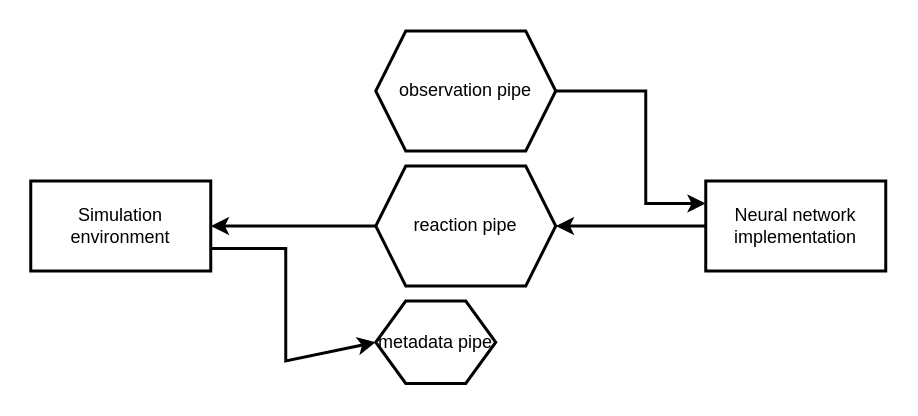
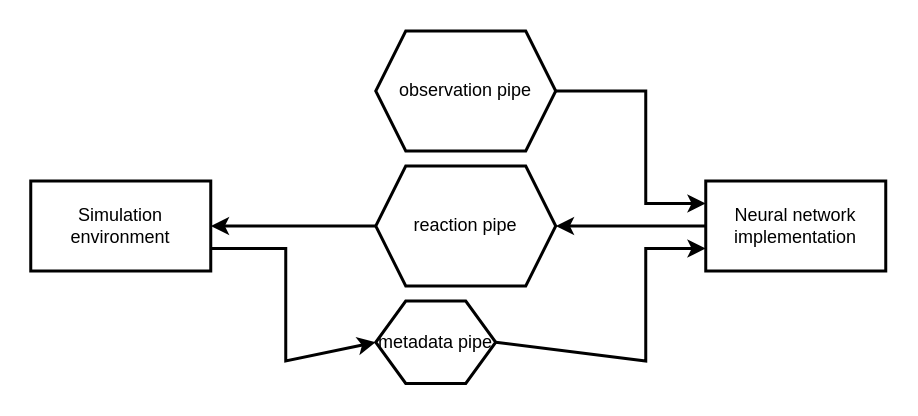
none -> (646, 357)
